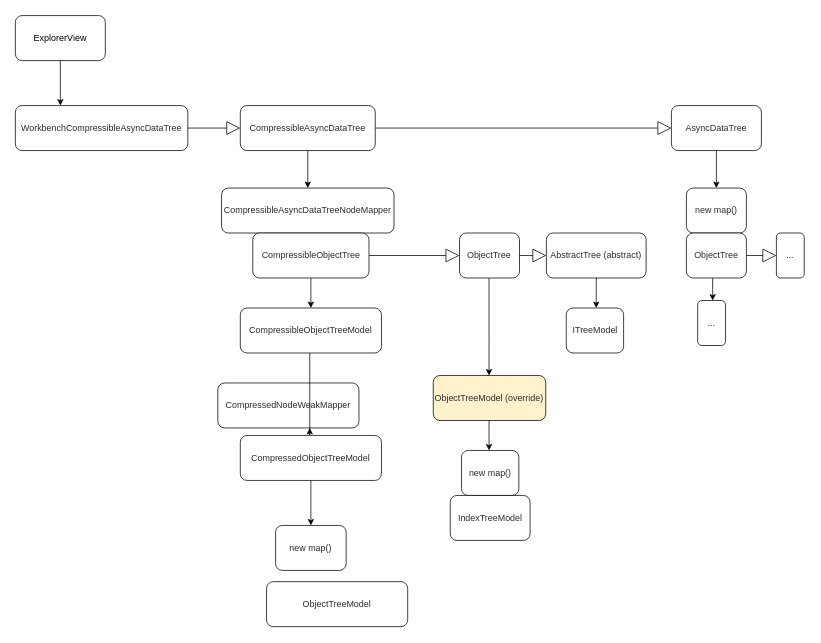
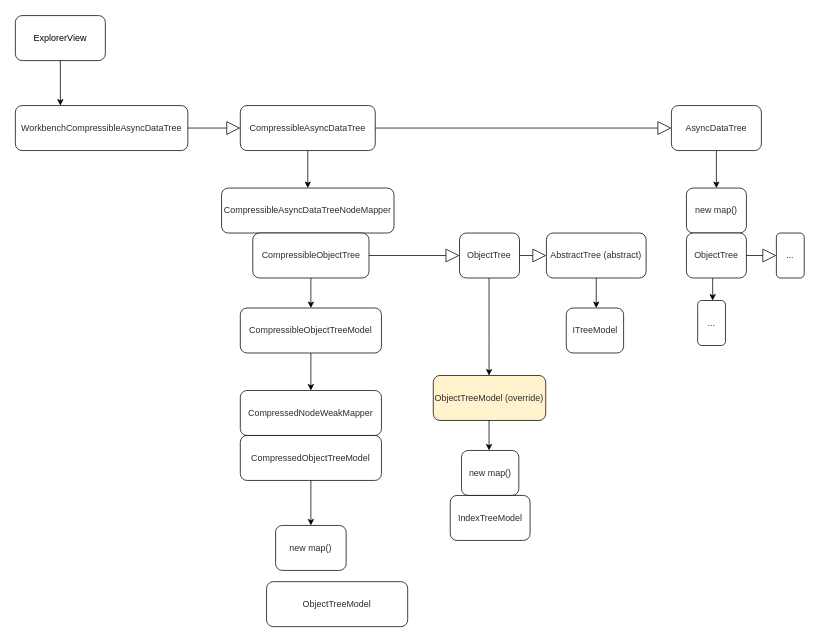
(288, 405) -> (311, 413)
